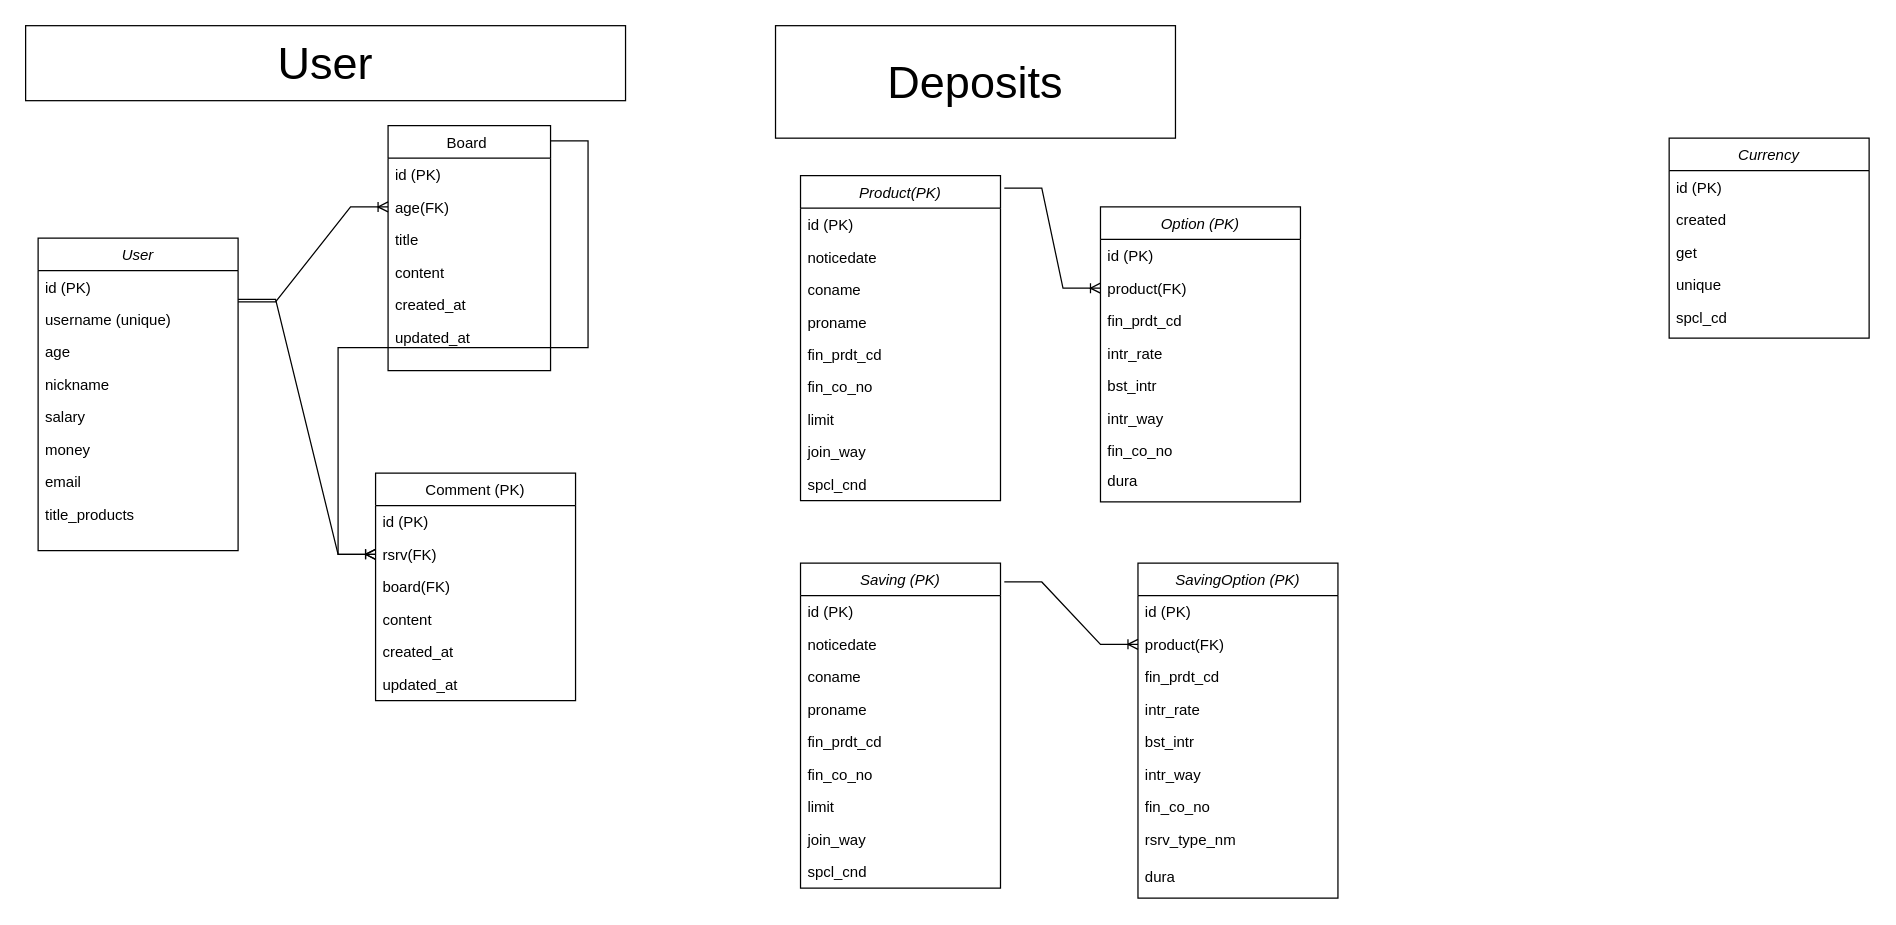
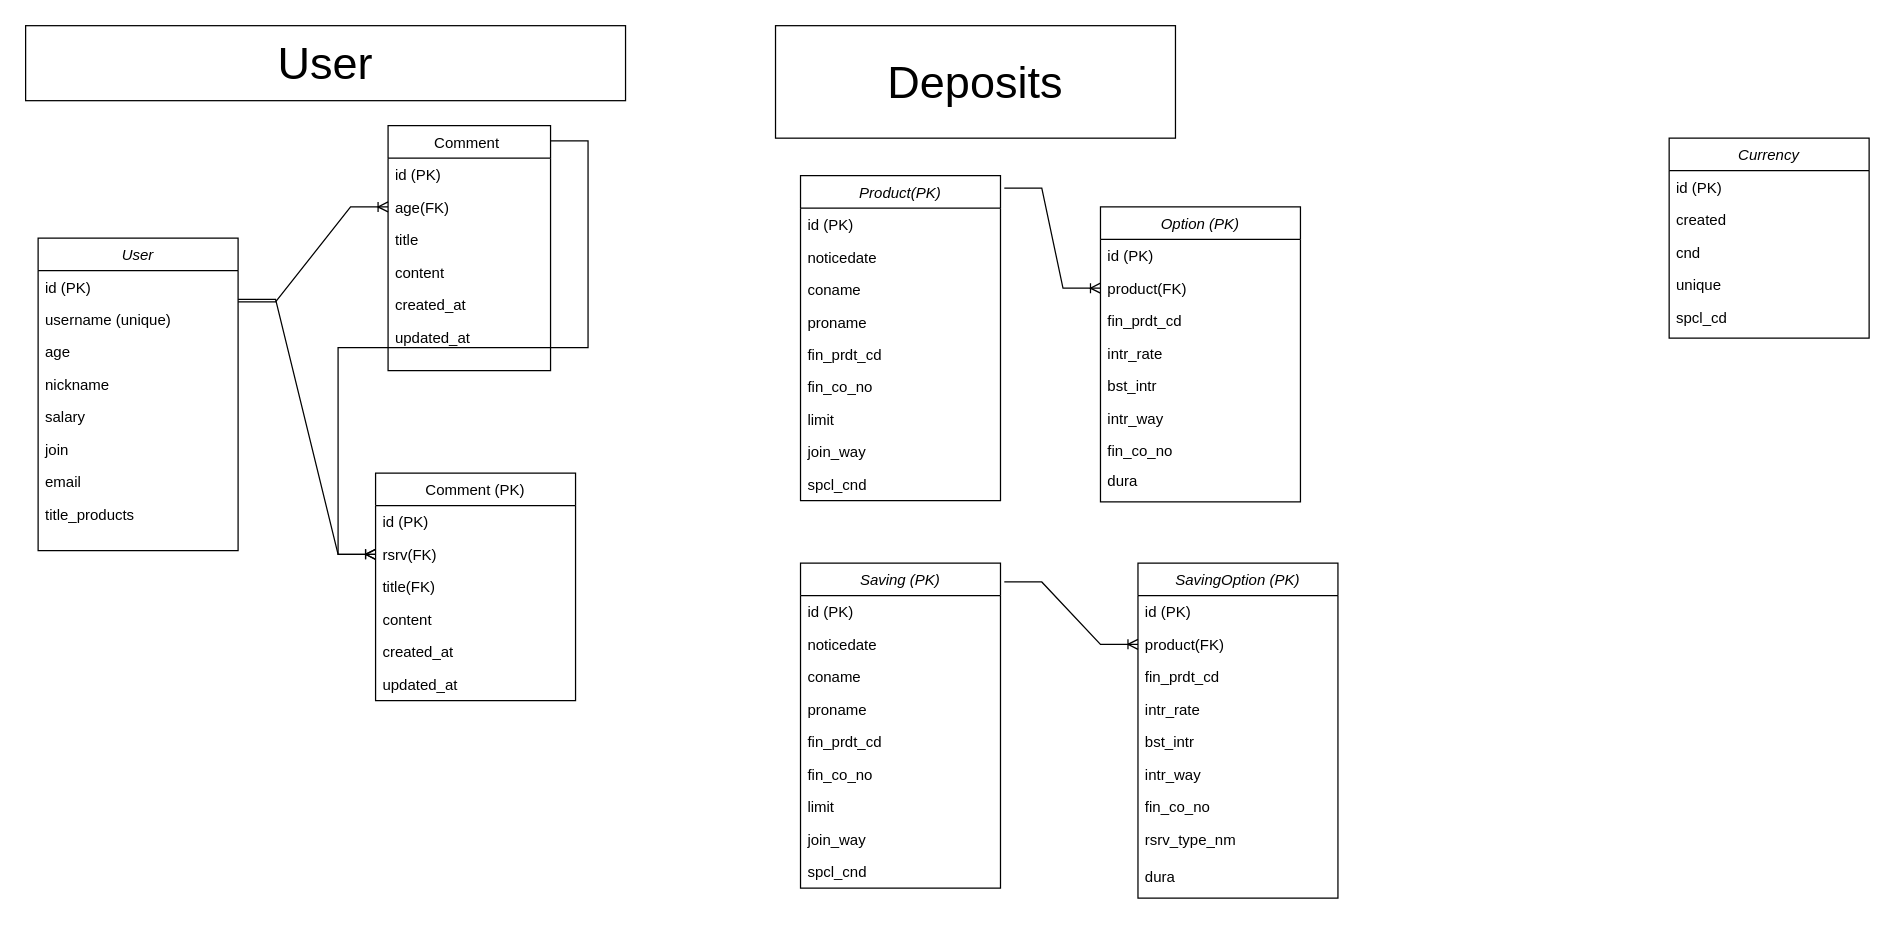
(469, 143) -> (469, 143)
(1689, 253) -> (1689, 253)
(66, 450) -> (60, 450)
(420, 588) -> (416, 588)
